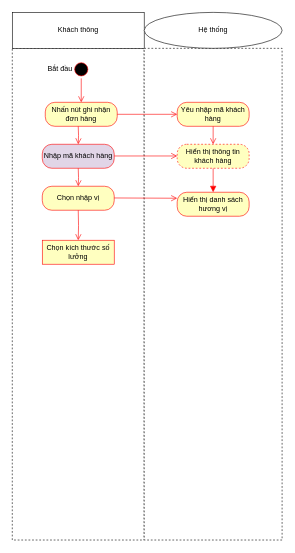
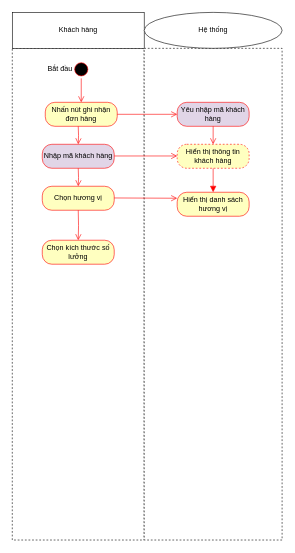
(78, 30) -> (78, 30)
(213, 114) -> (213, 114)
(78, 198) -> (78, 198)
(78, 252) -> (78, 252)
